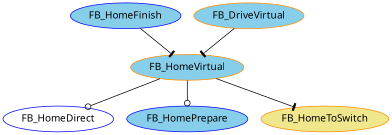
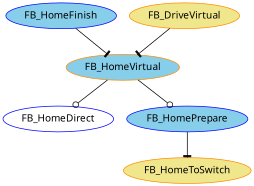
(249, 16) -> (184, 16)
(254, 92) -> (187, 143)
